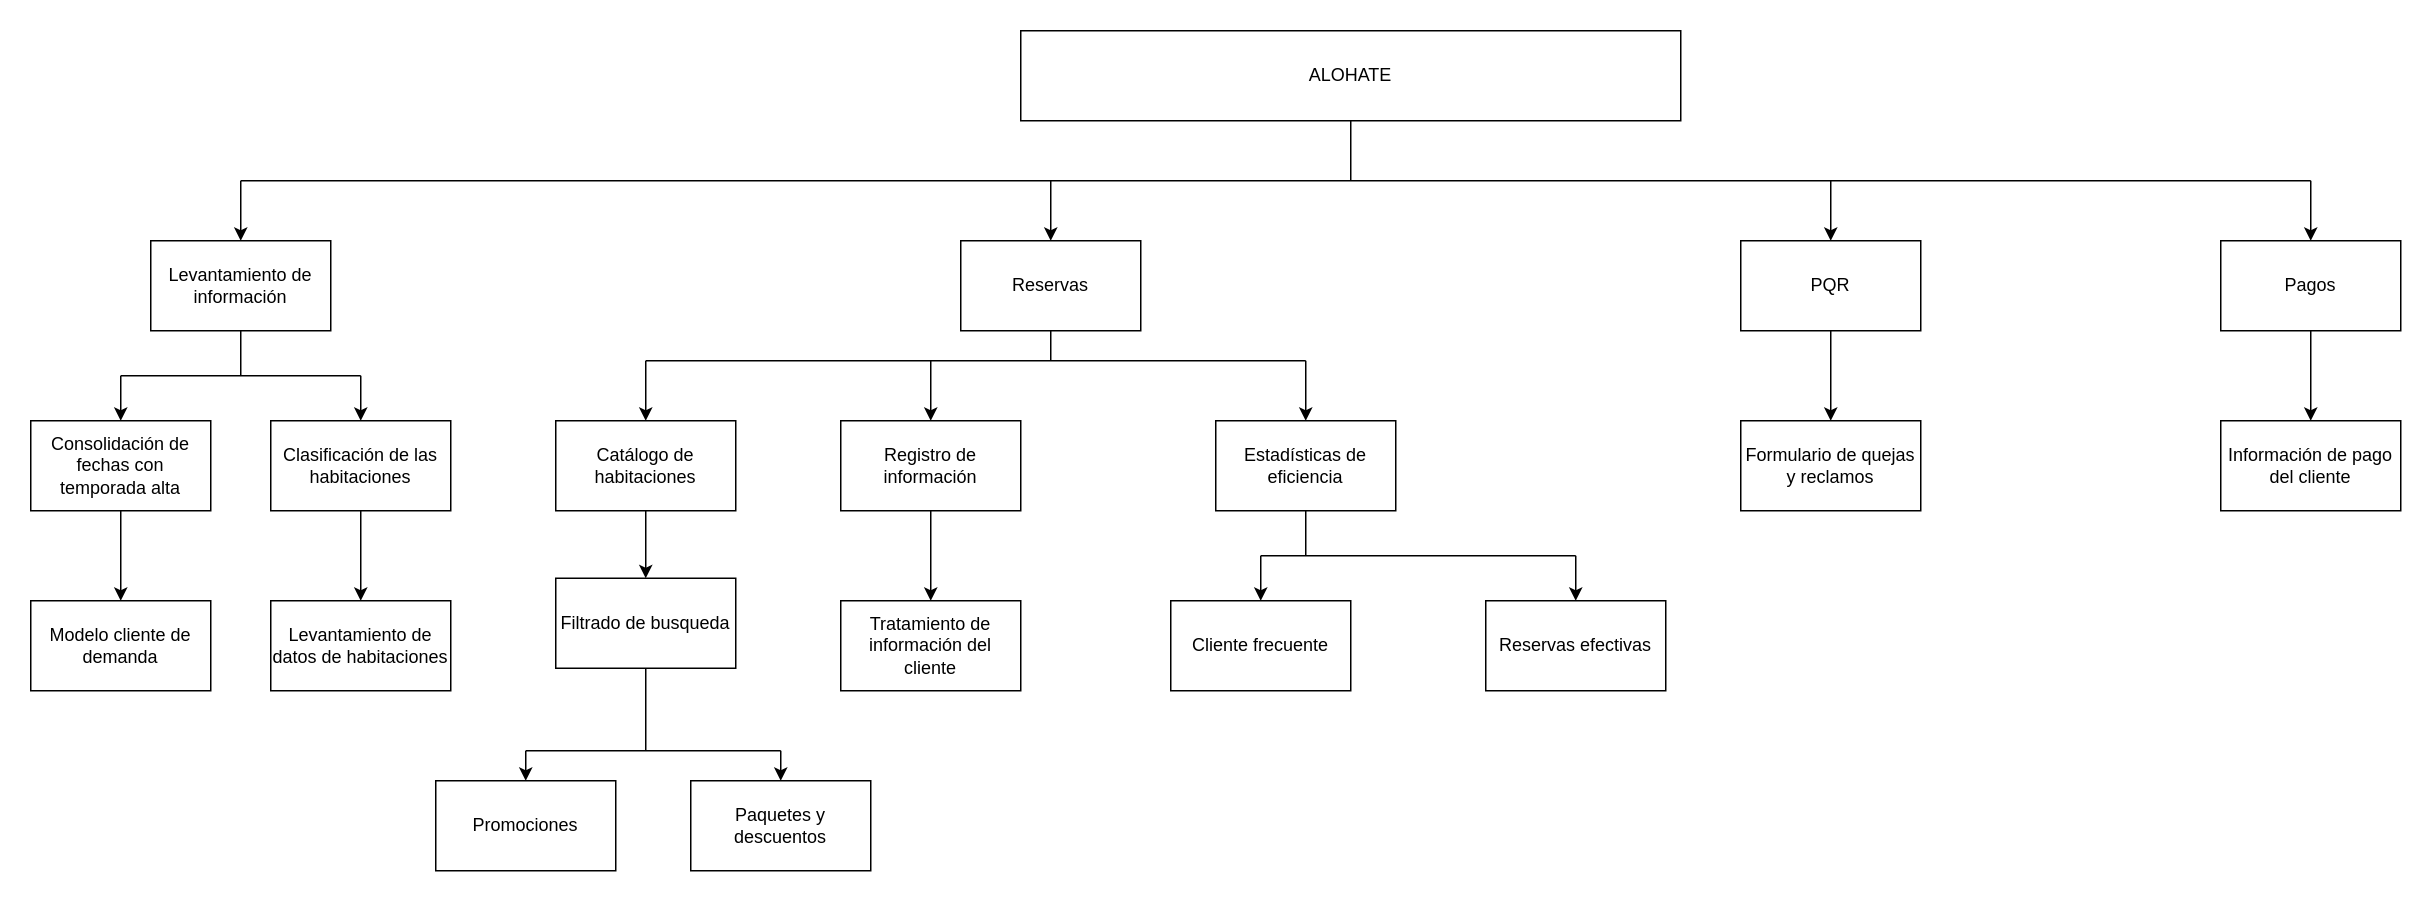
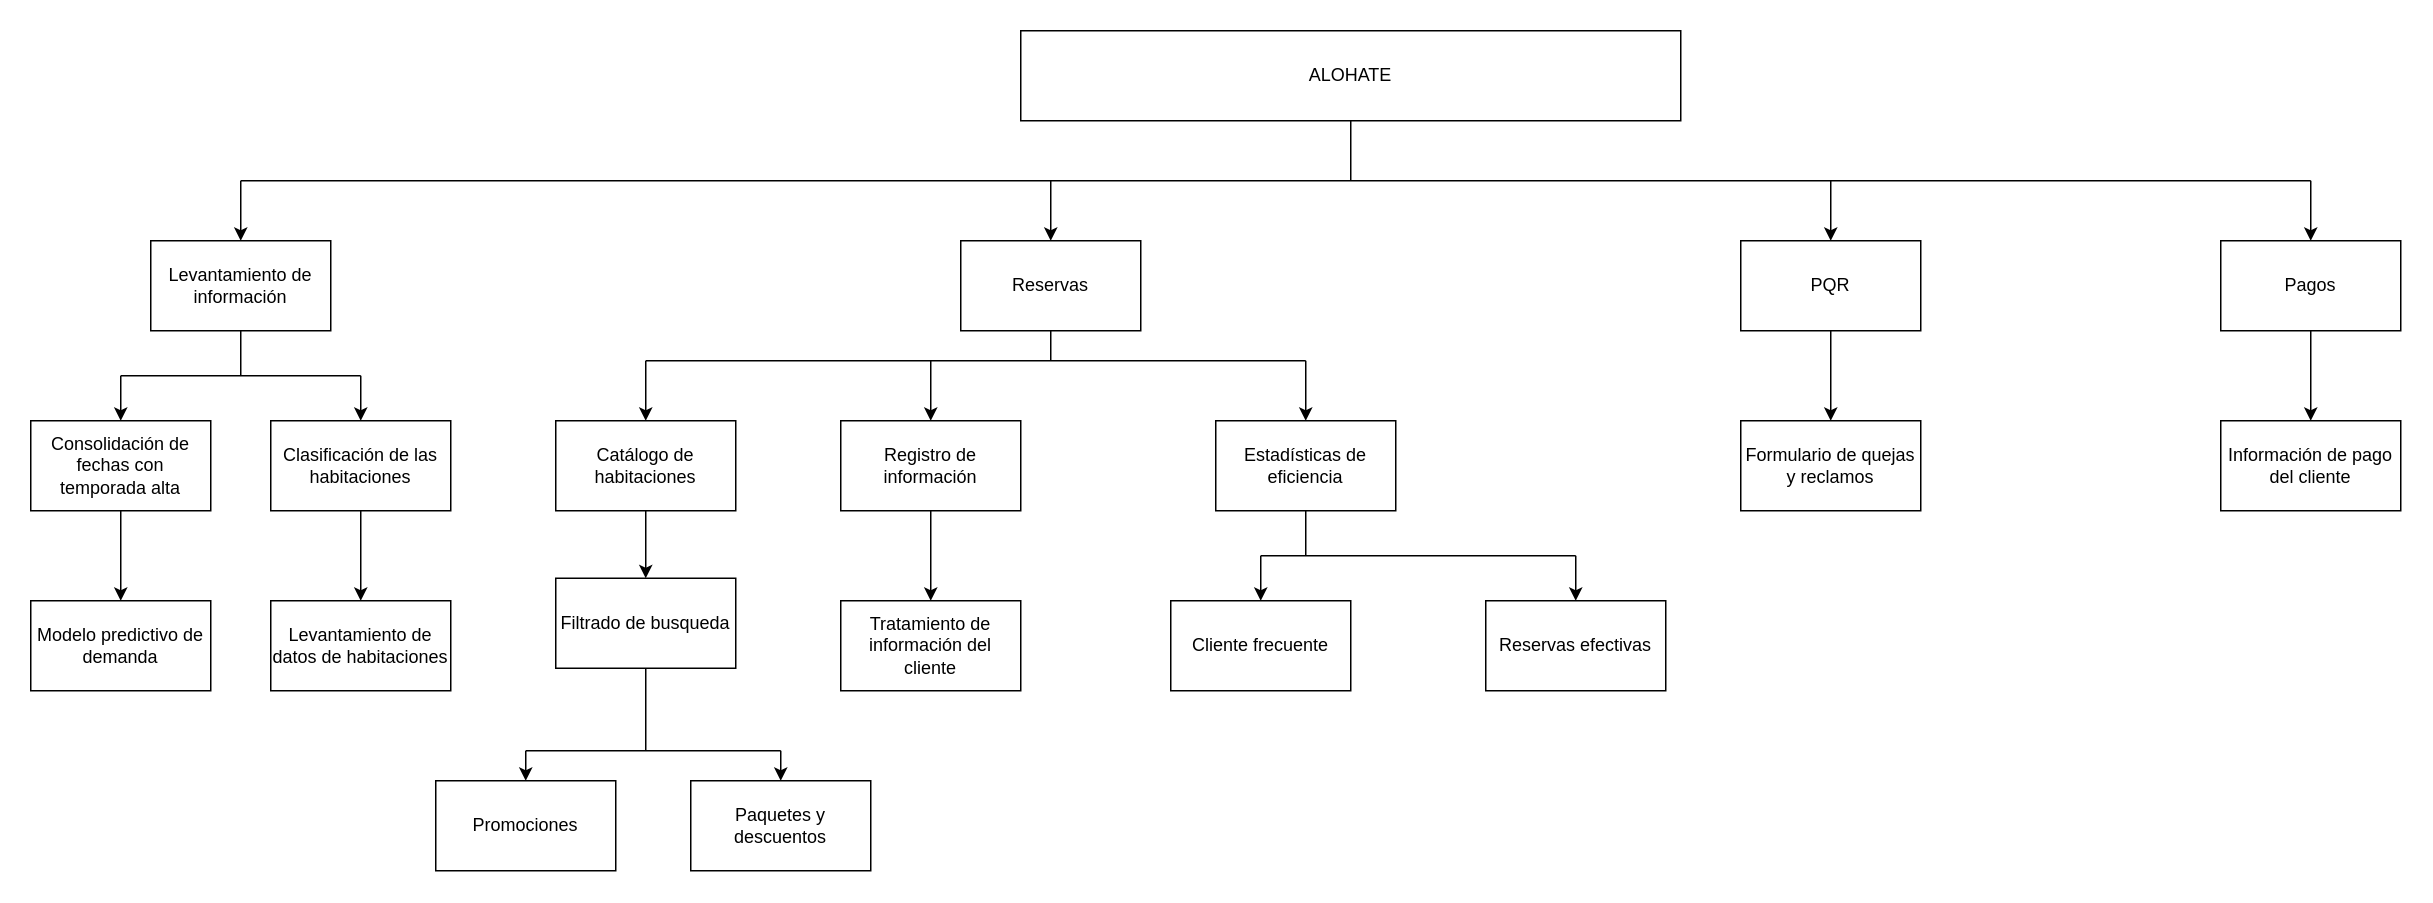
(121, 646) -> (121, 646)
